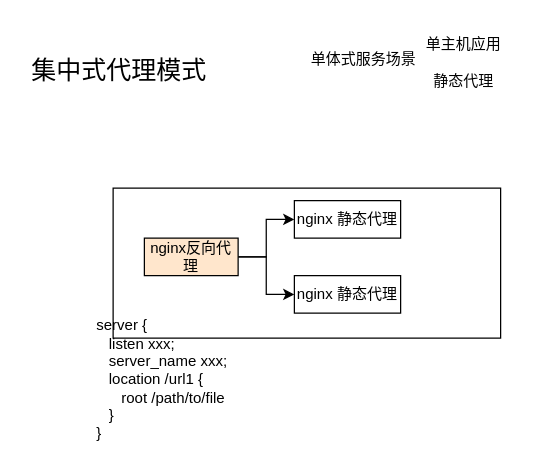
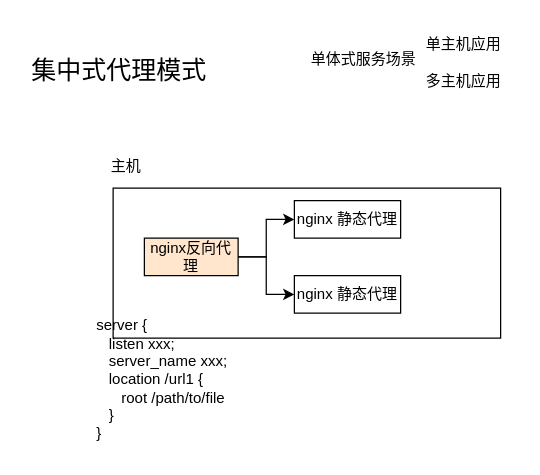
(464, 82) -> (464, 82)
none -> (126, 167)
